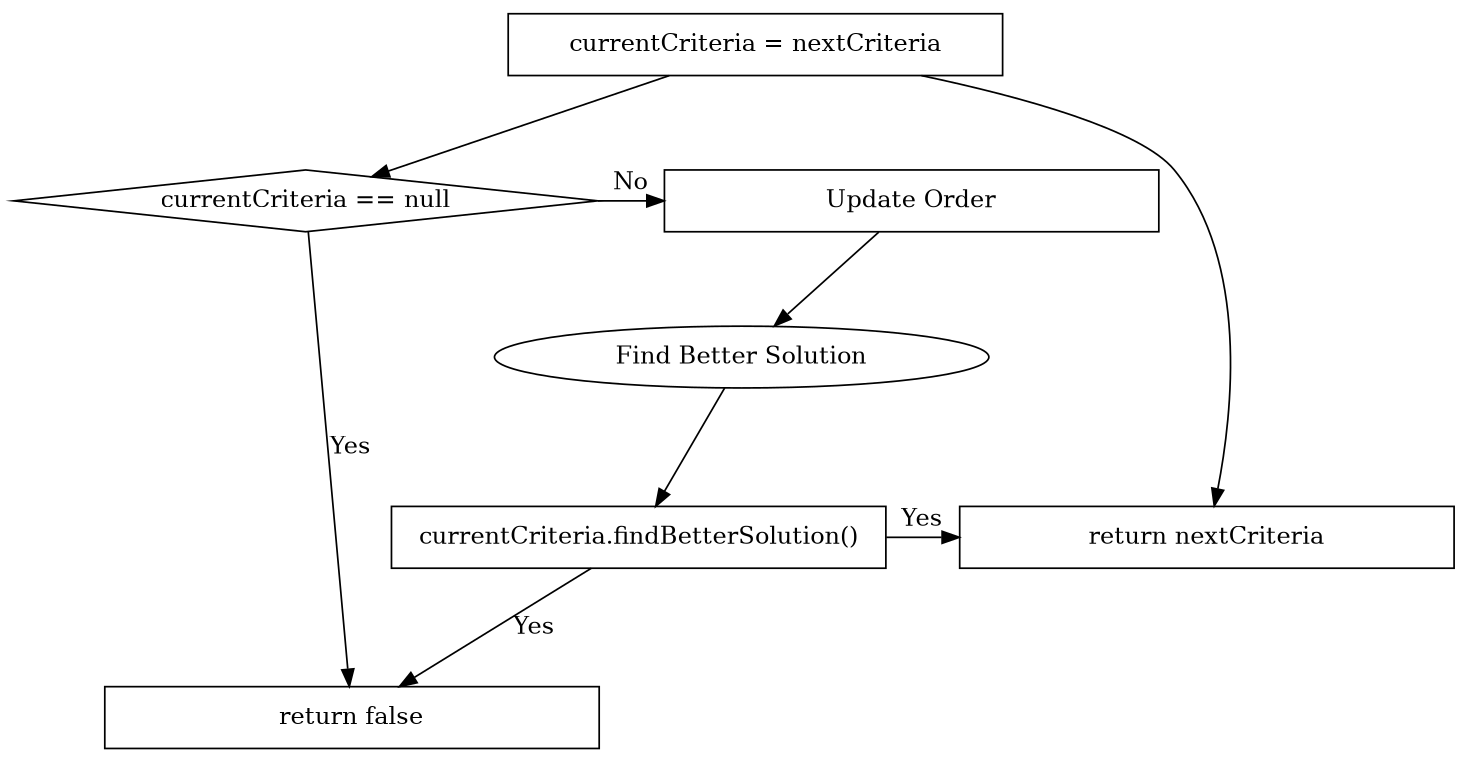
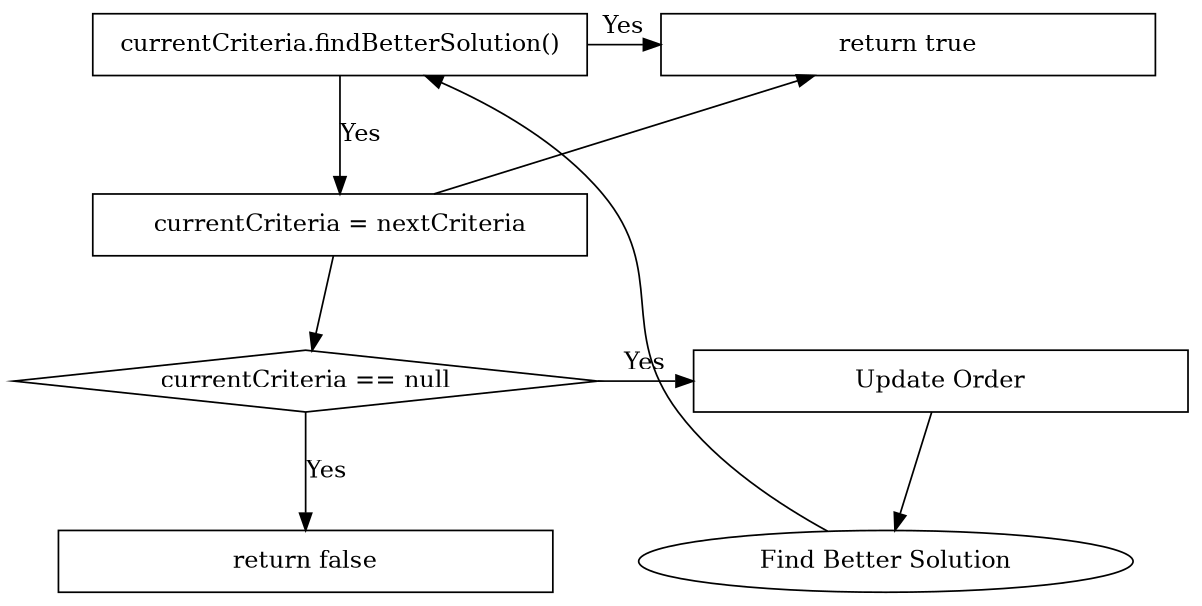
(631, 183) -> (646, 363)
(1207, 537) -> (908, 45)
(503, 623) -> (340, 126)
